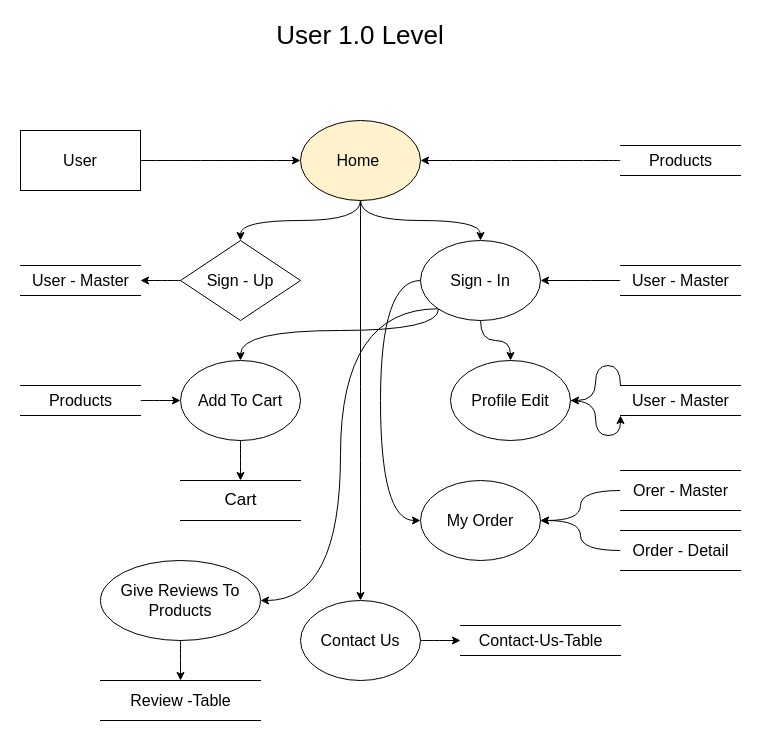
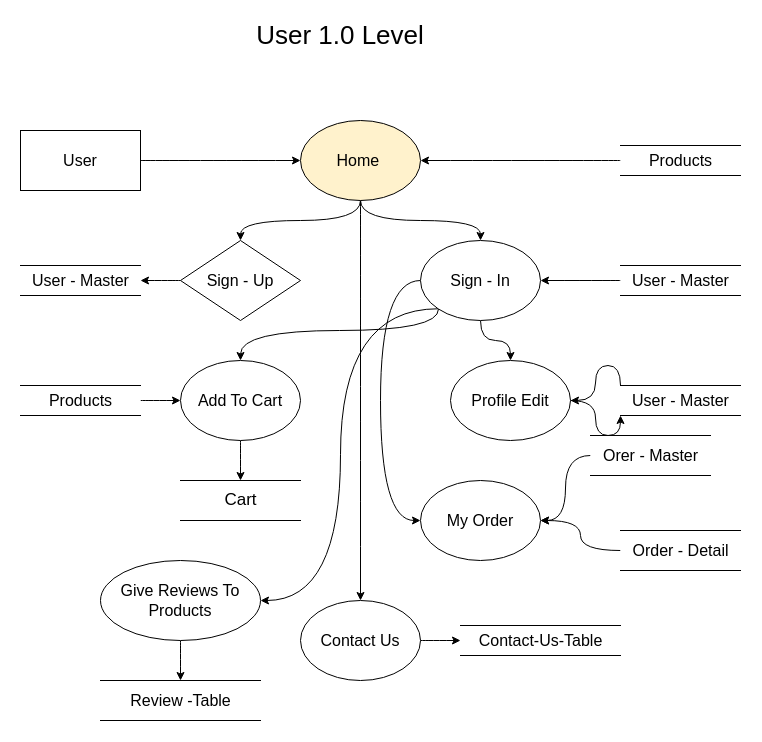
(361, 36) -> (341, 36)
(681, 491) -> (651, 456)
